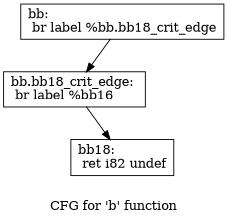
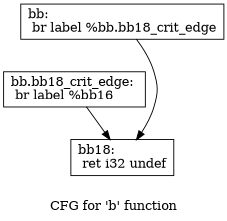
(101, 52) -> (157, 85)
(122, 164) -> (122, 164)
